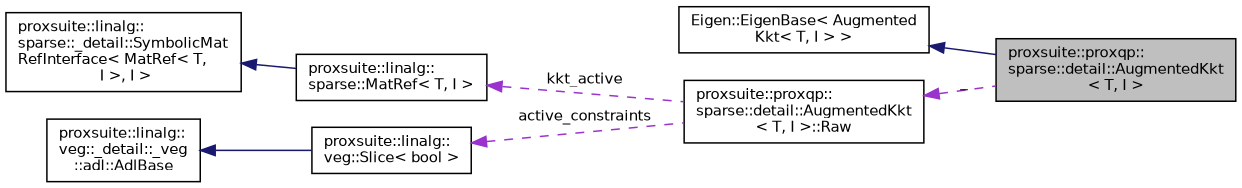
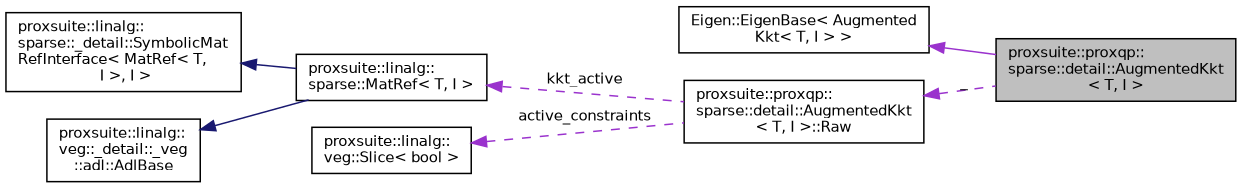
(970, 51) -> (970, 51)
(264, 150) -> (262, 113)
